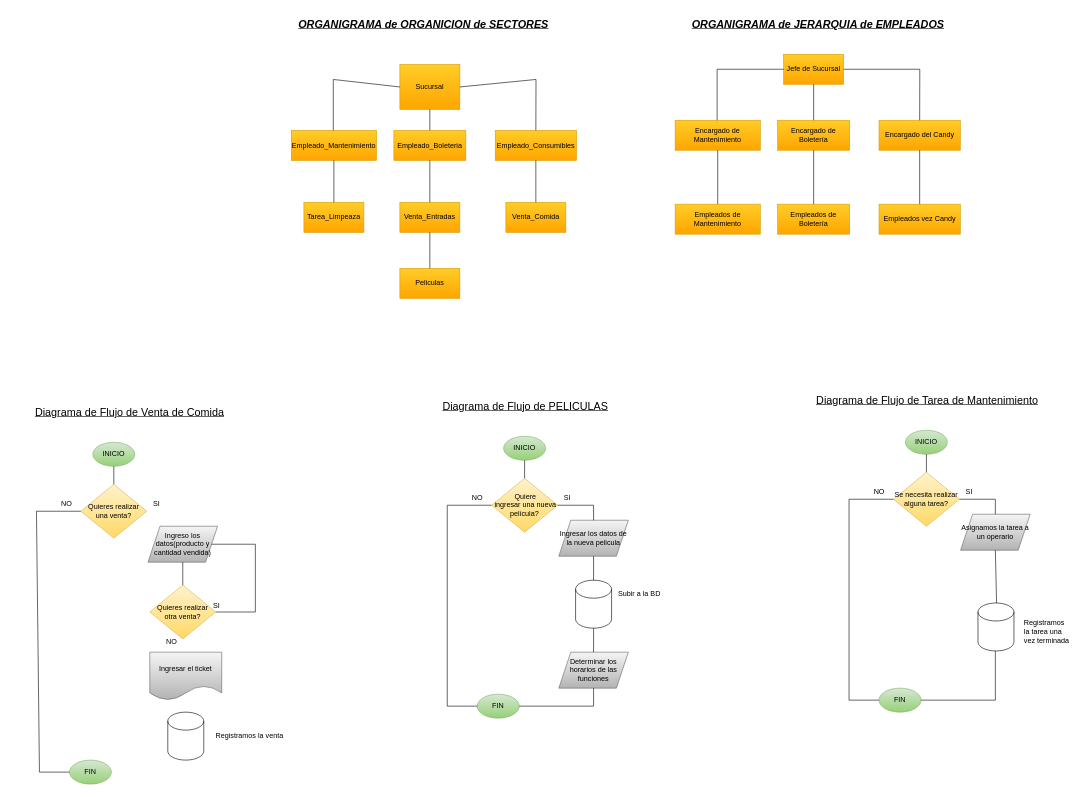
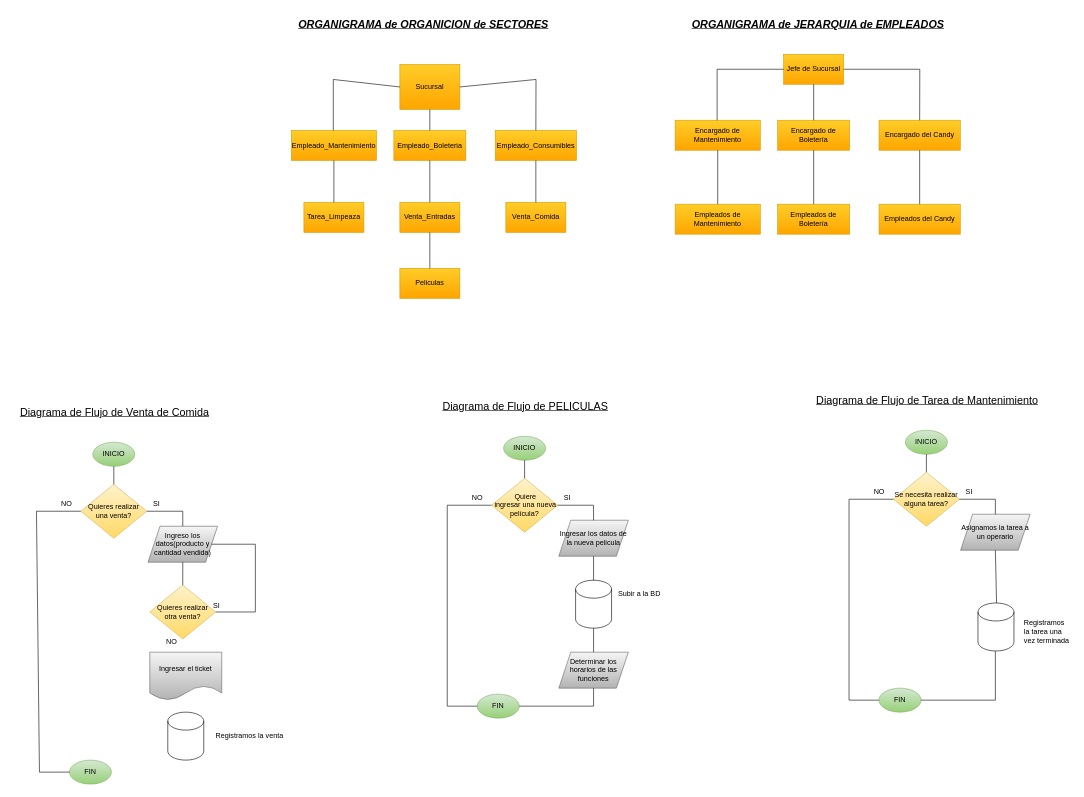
(920, 219) -> (920, 219)
(129, 413) -> (114, 413)
none -> (173, 512)
